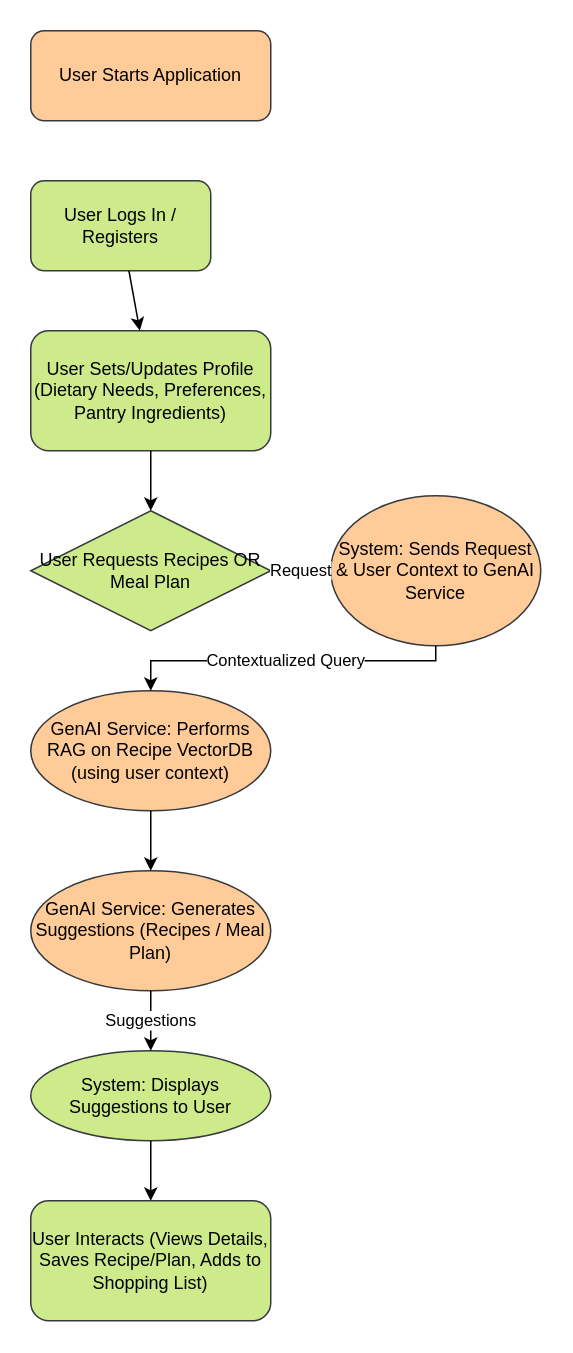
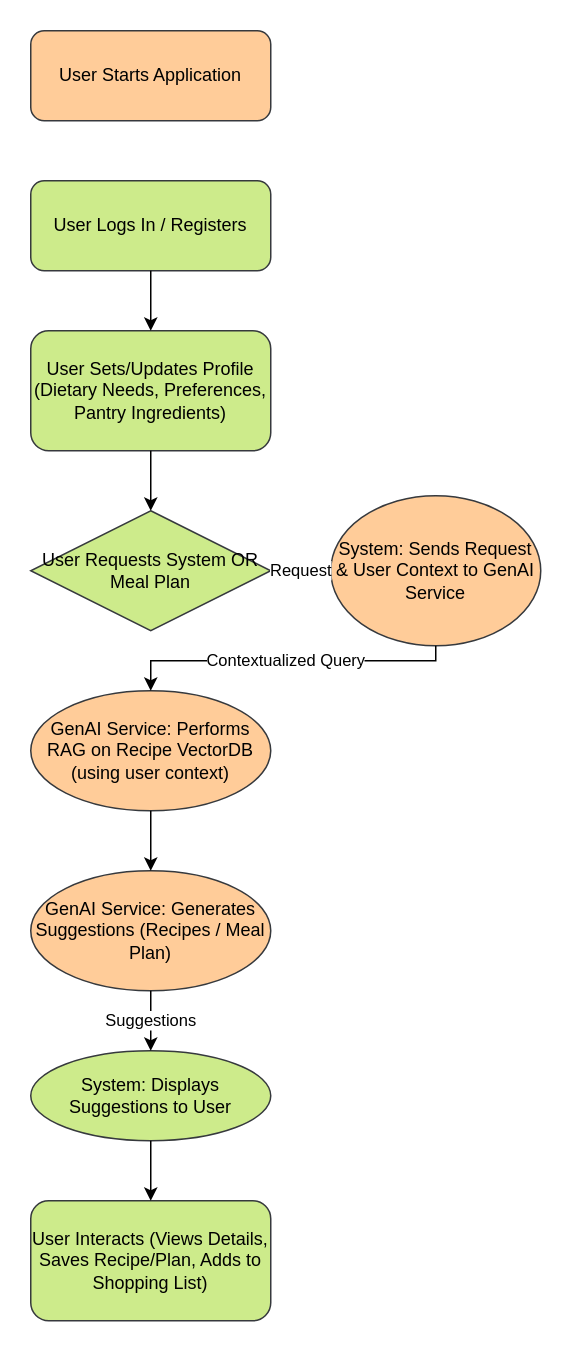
(121, 226) -> (151, 226)
(151, 571) -> (151, 571)
